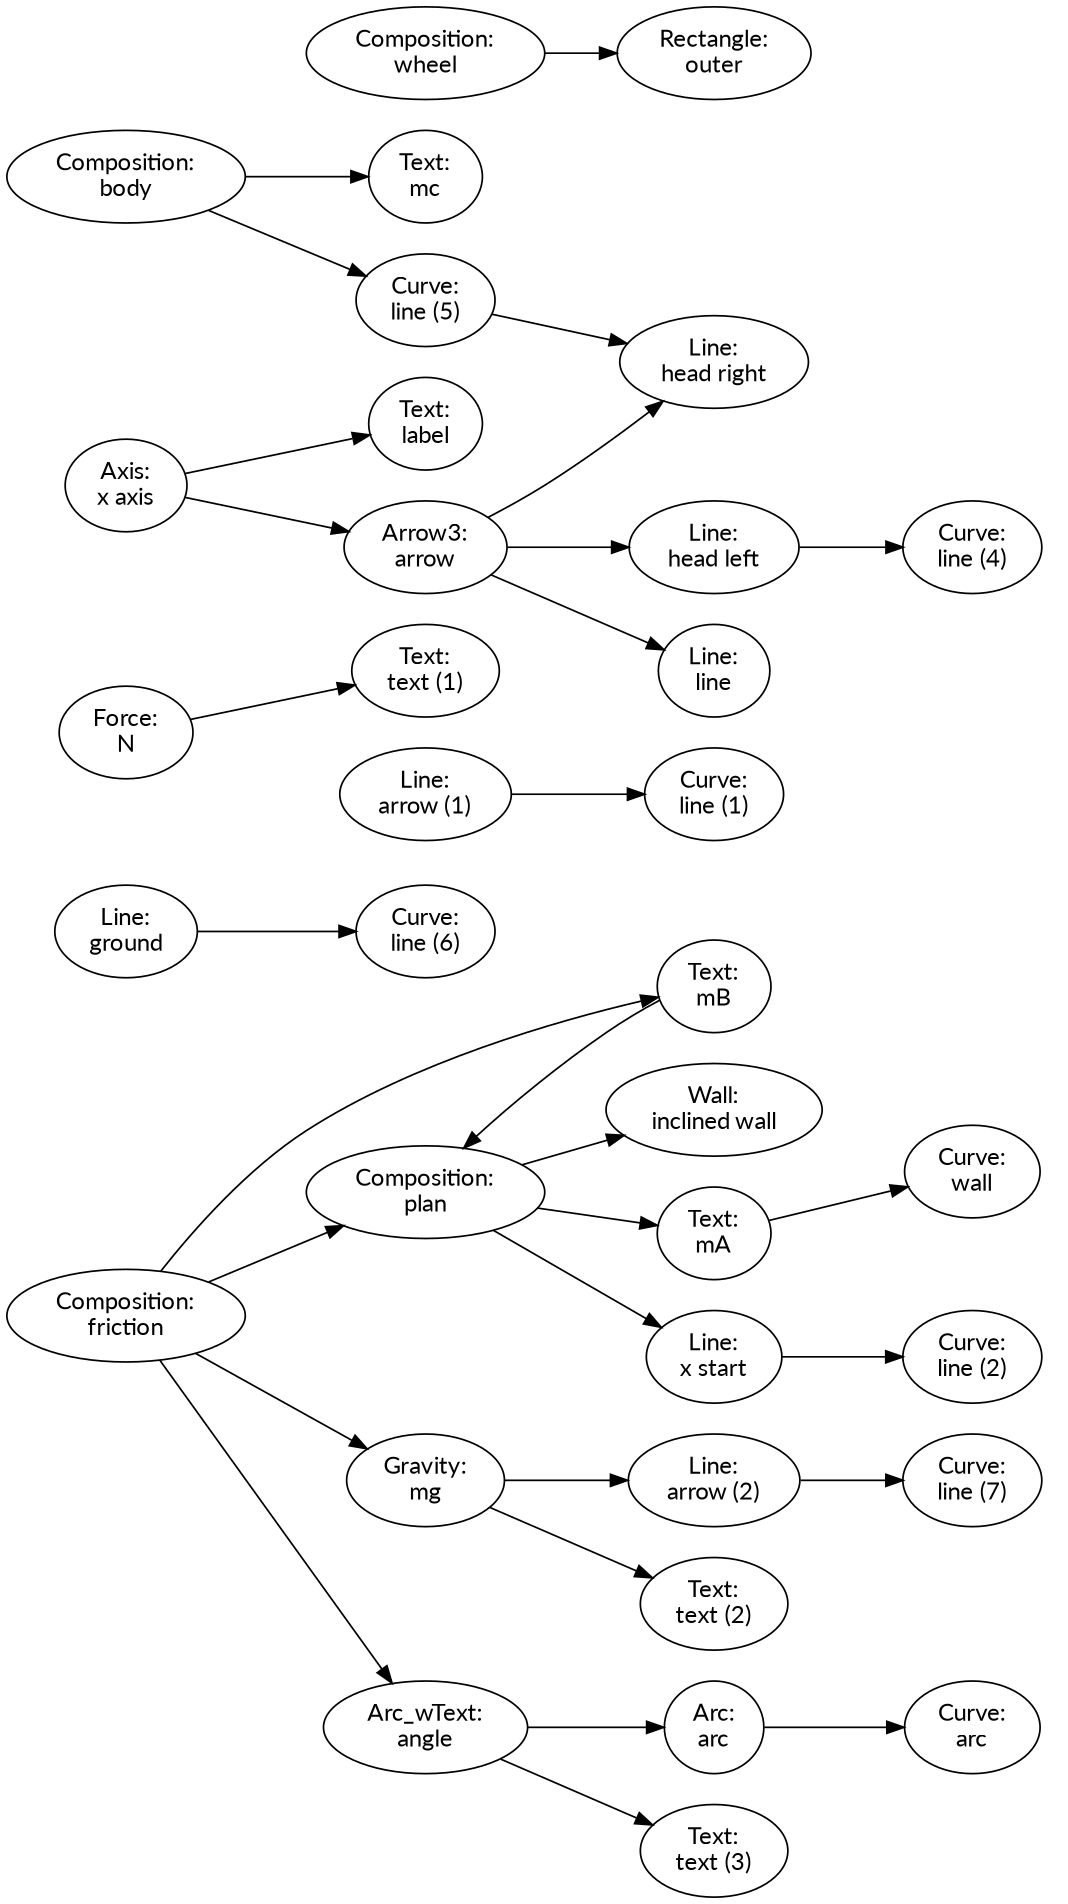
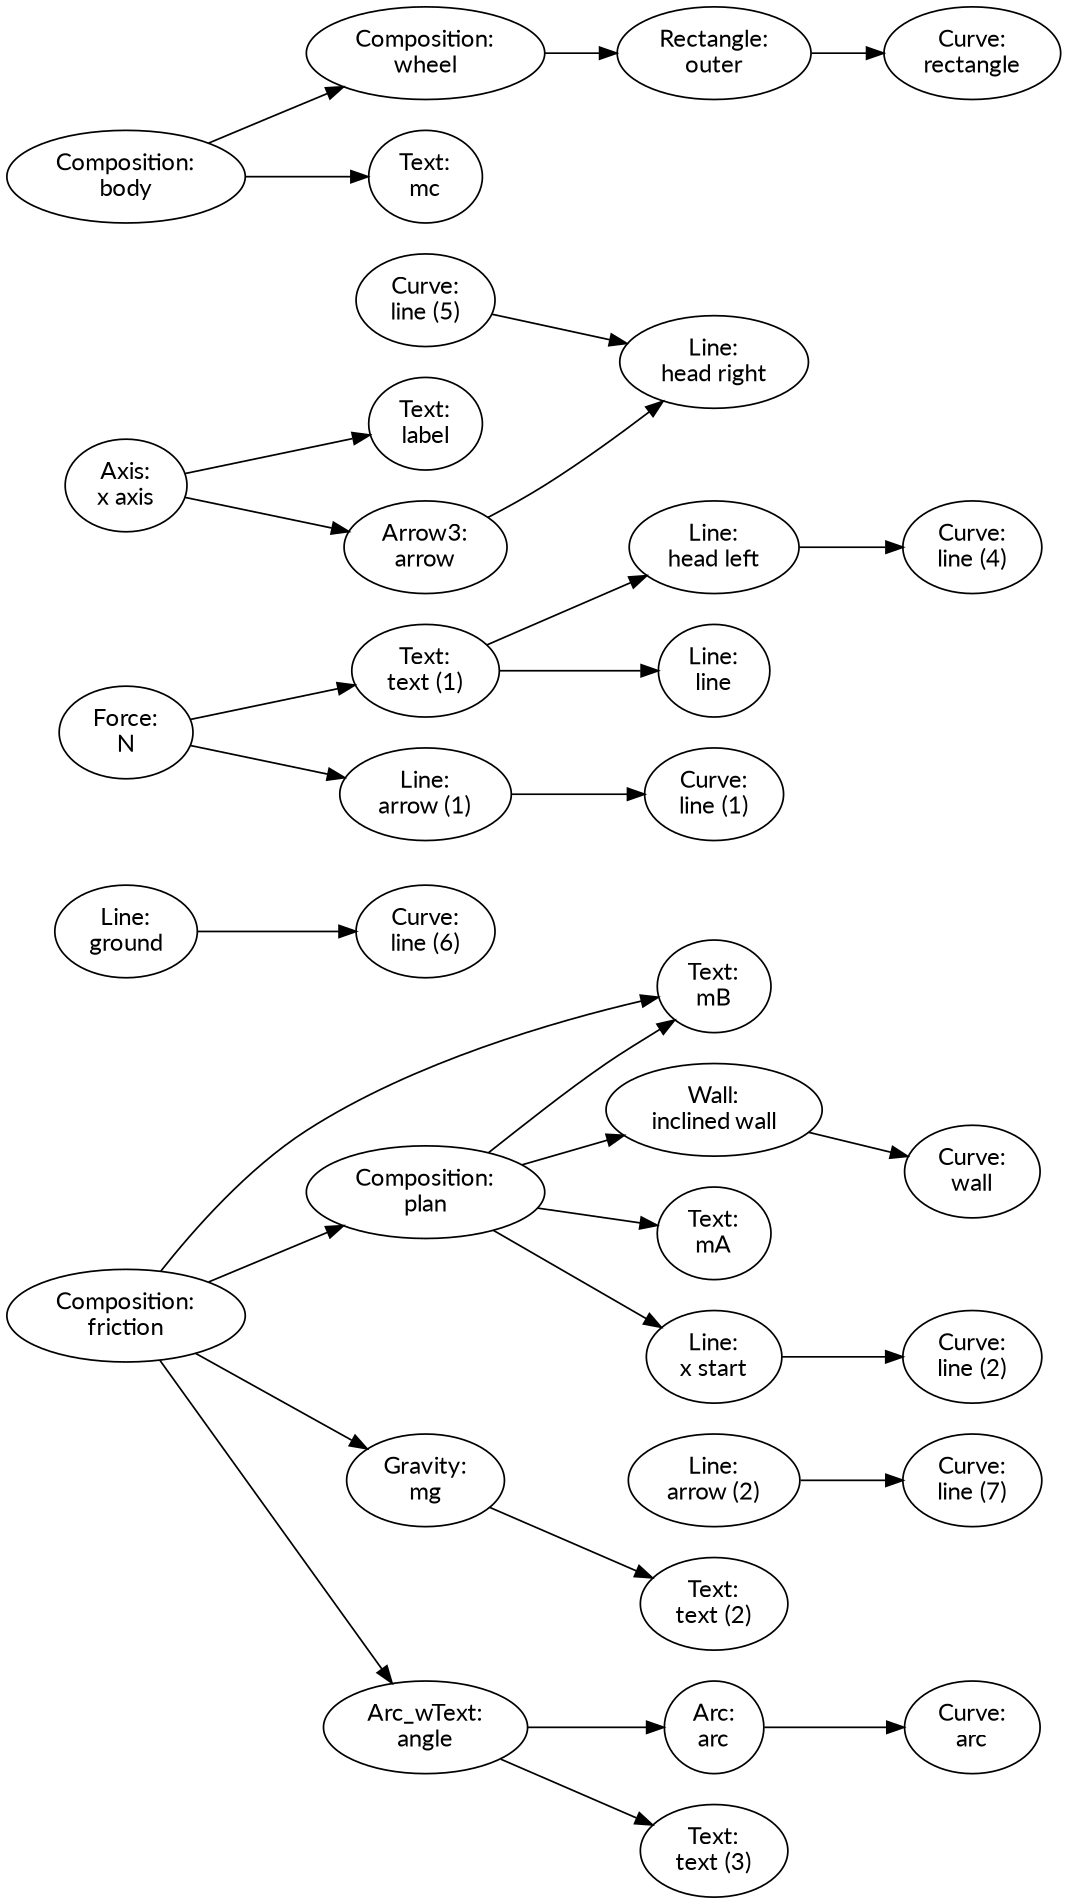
none -> (972, 53)
(279, 240) -> (268, 118)
(559, 547) -> (559, 614)
(570, 609) -> (570, 671)
none -> (259, 760)
(564, 1063) -> (572, 1088)
(830, 1206) -> (850, 1142)
(557, 1480) -> none
